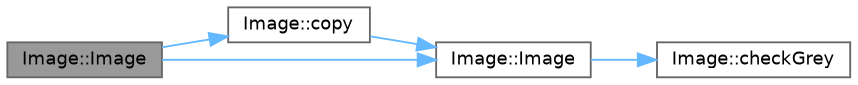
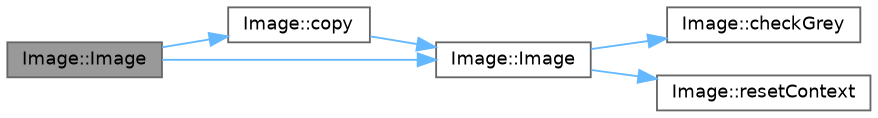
none -> (764, 93)
